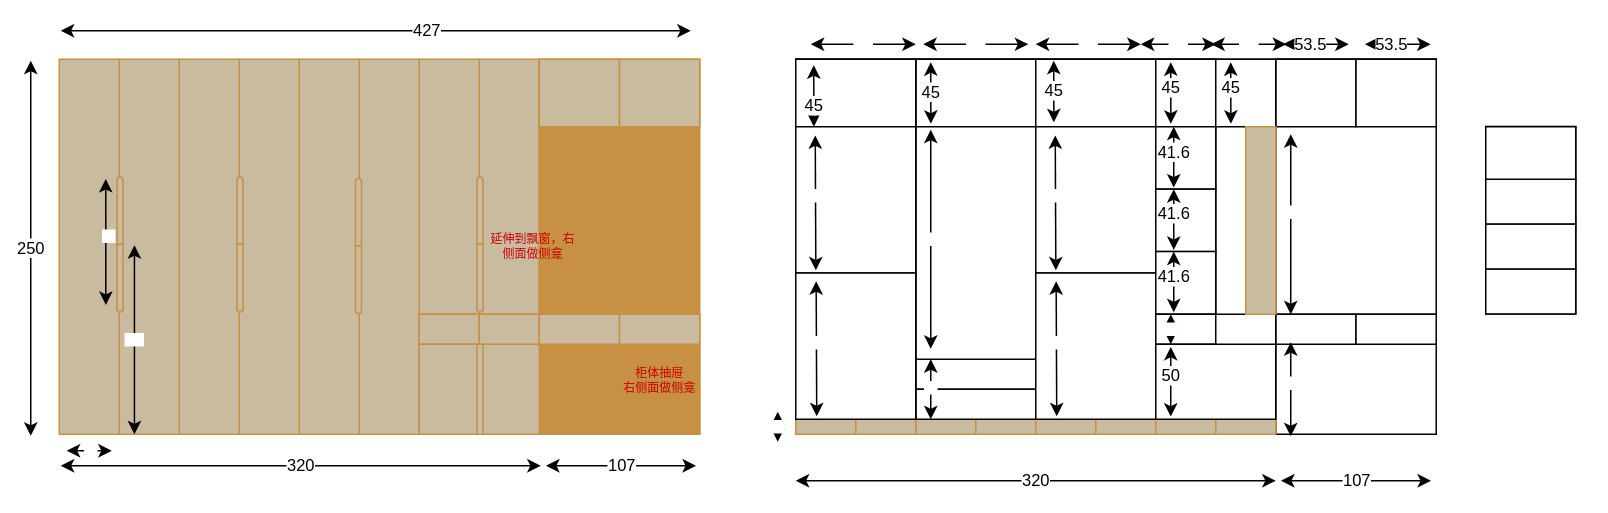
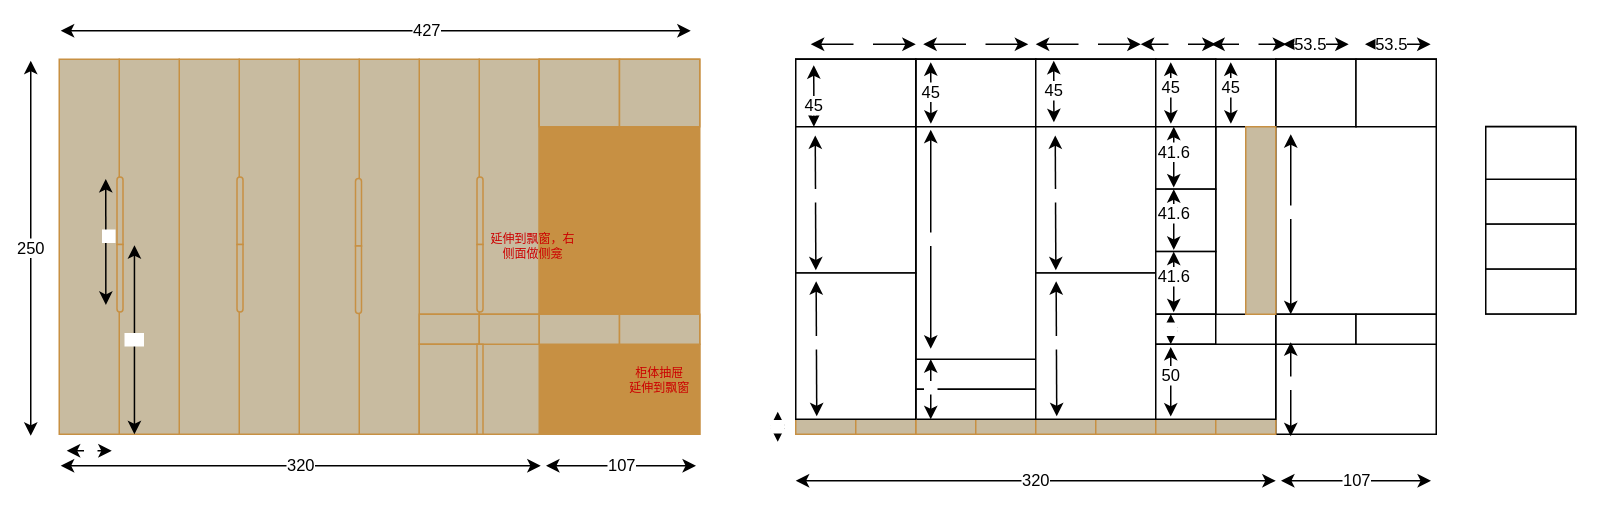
(660, 380) -> (660, 380)
